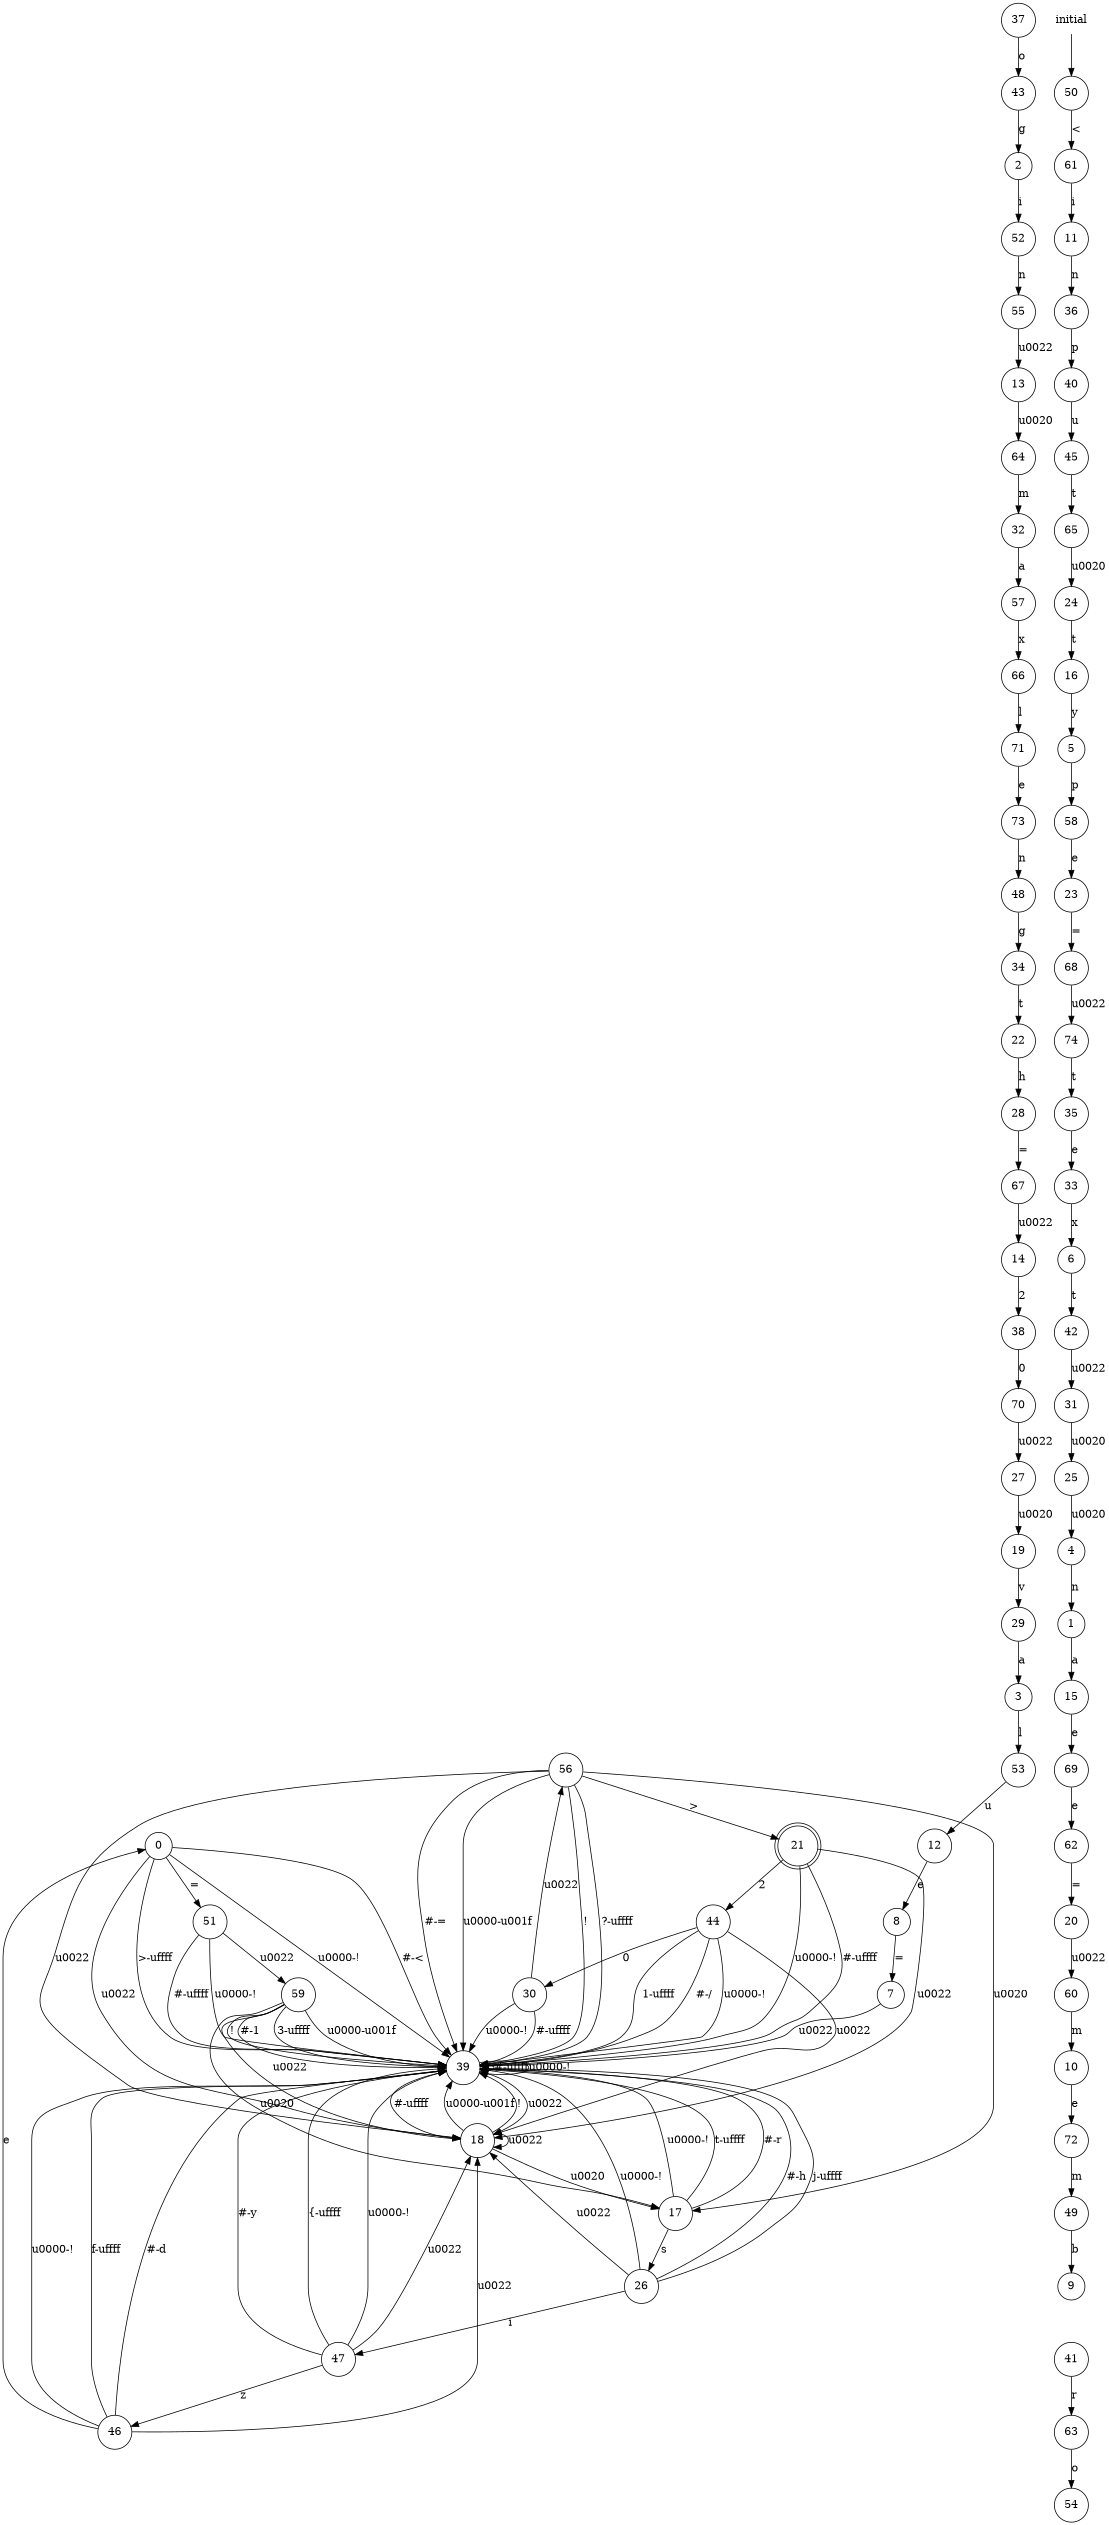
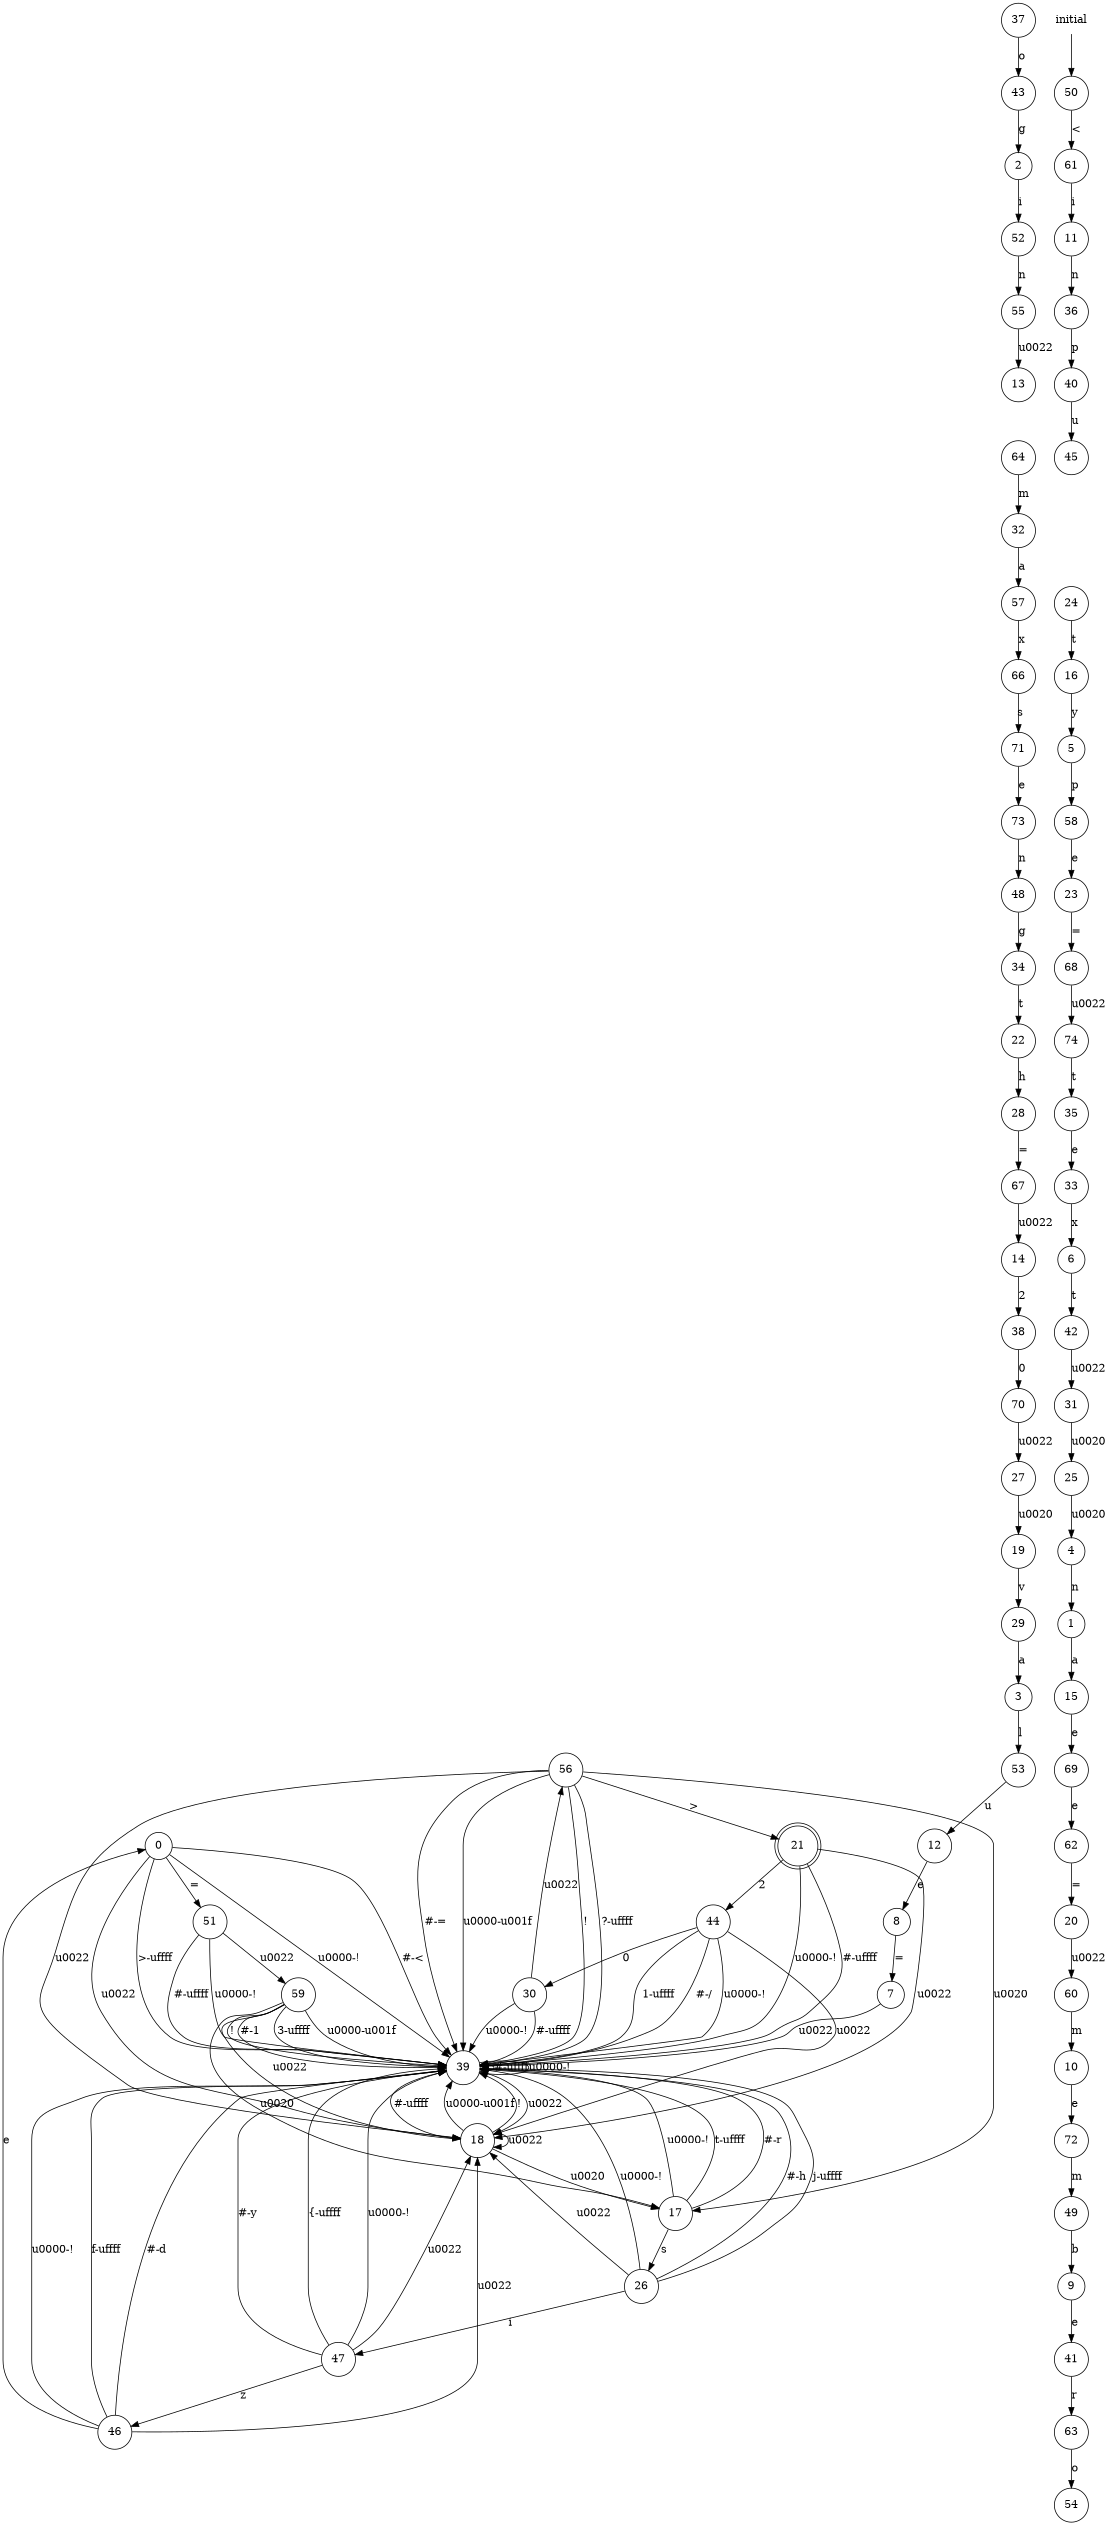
(1018, 417) -> none
(1071, 531) -> none
(1020, 713) -> (1020, 713)
none -> (1071, 2317)
